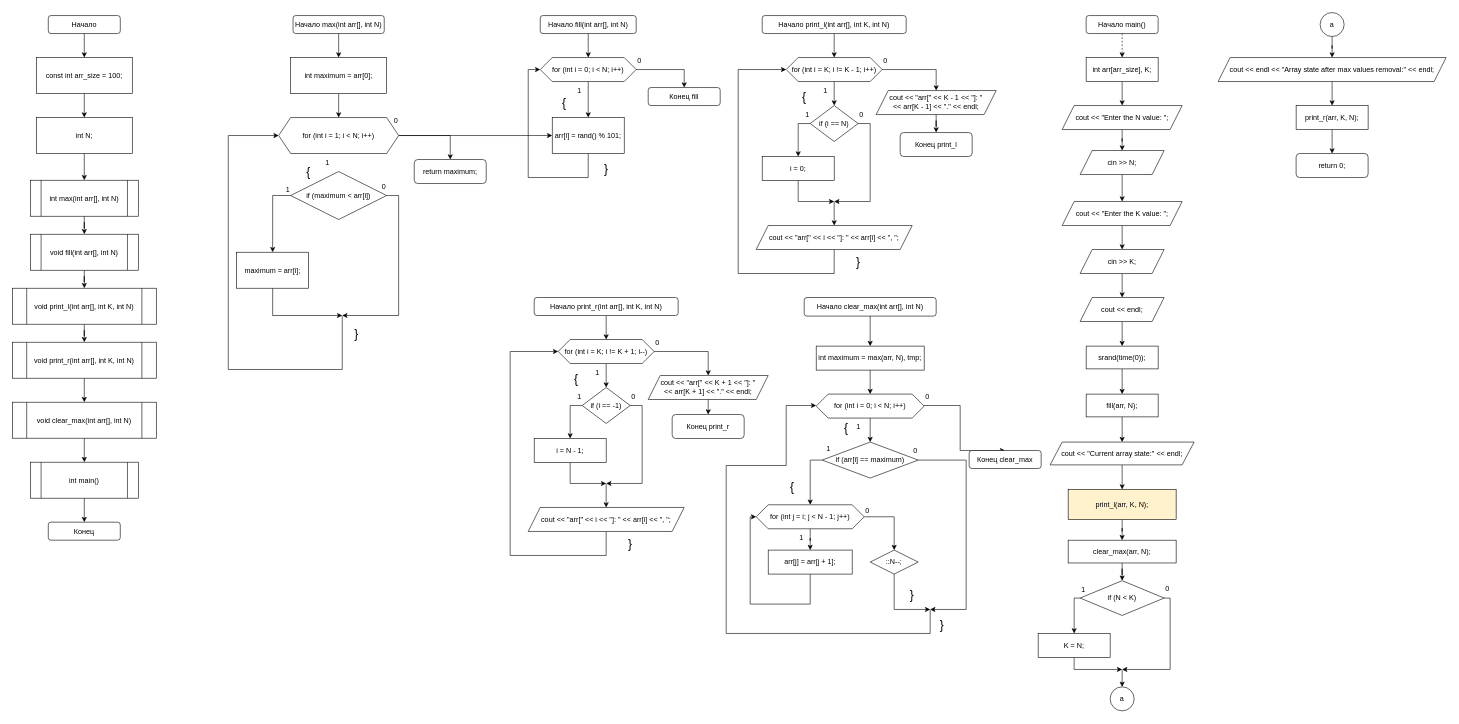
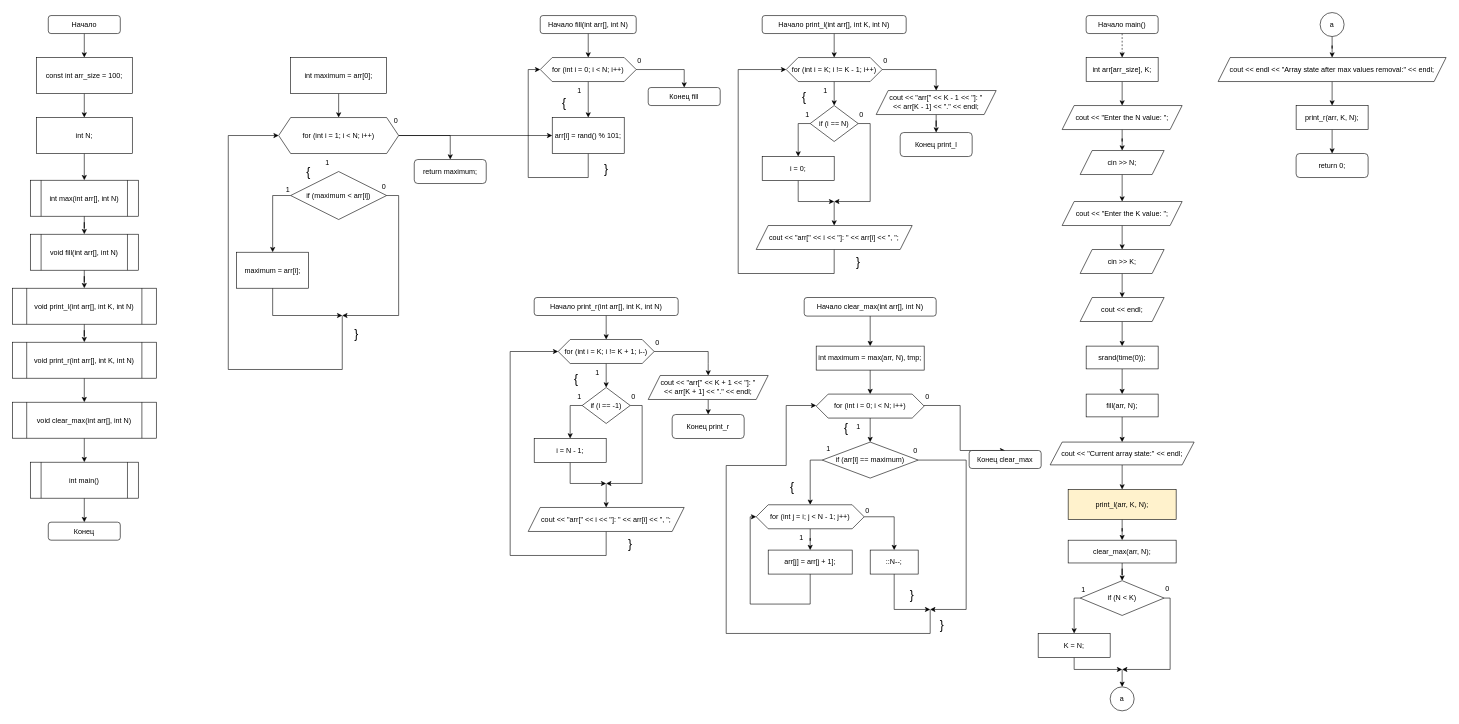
(339, 24) -> none
(339, 43) -> none
(894, 562) -> (894, 562)
